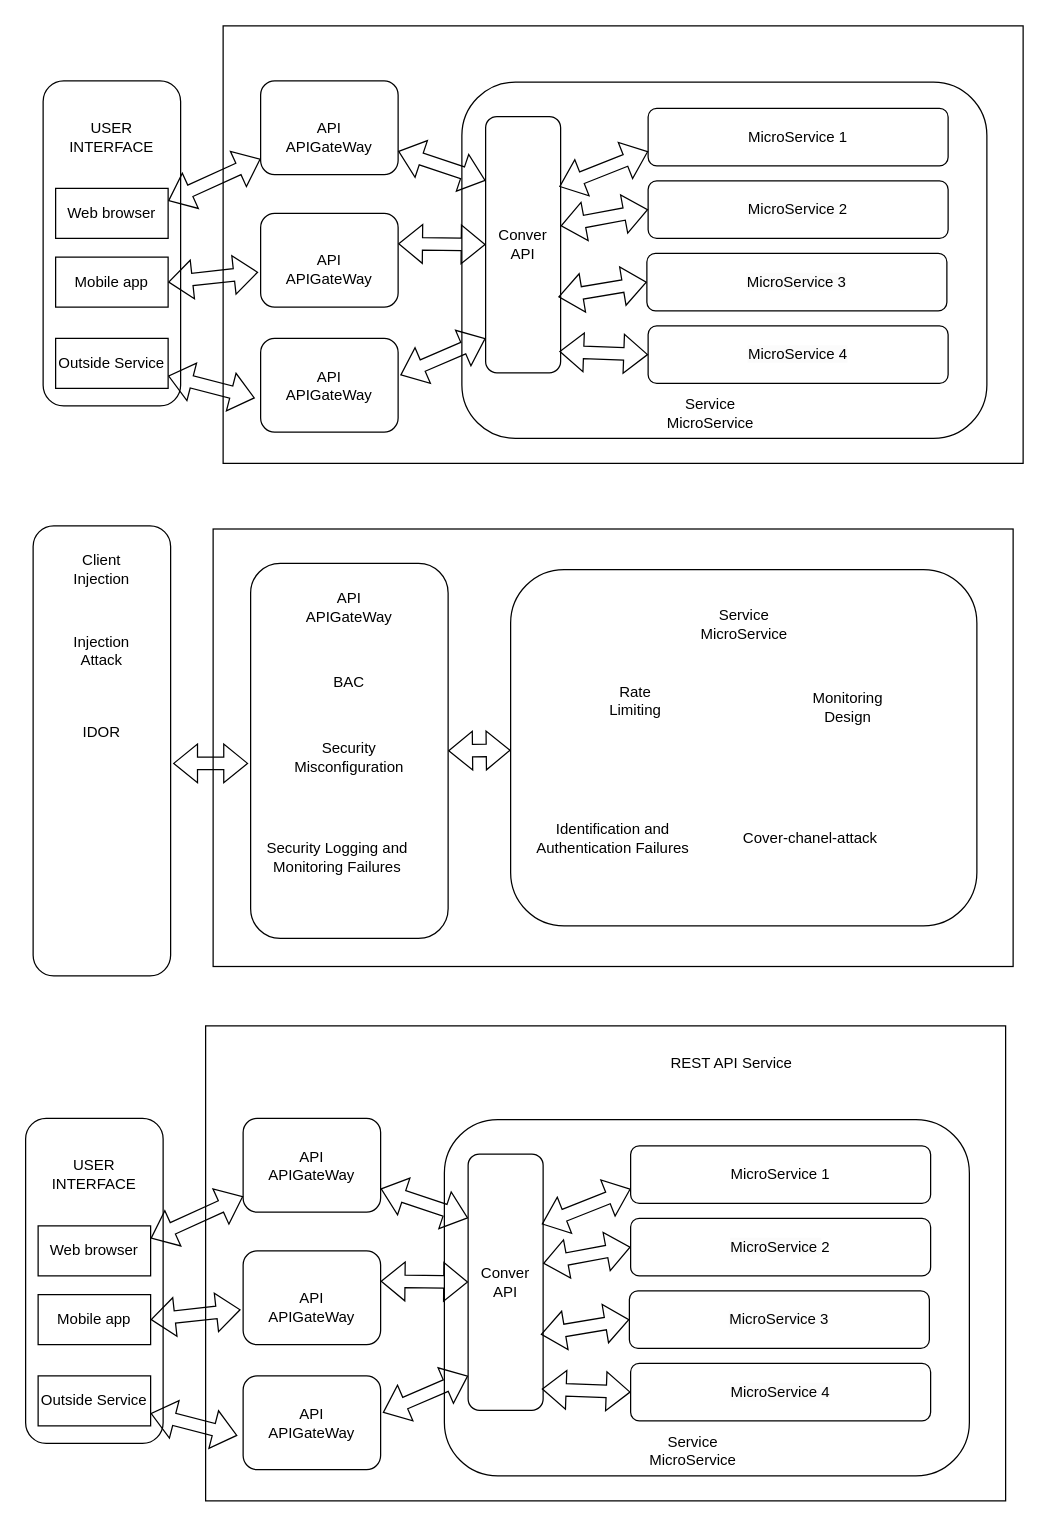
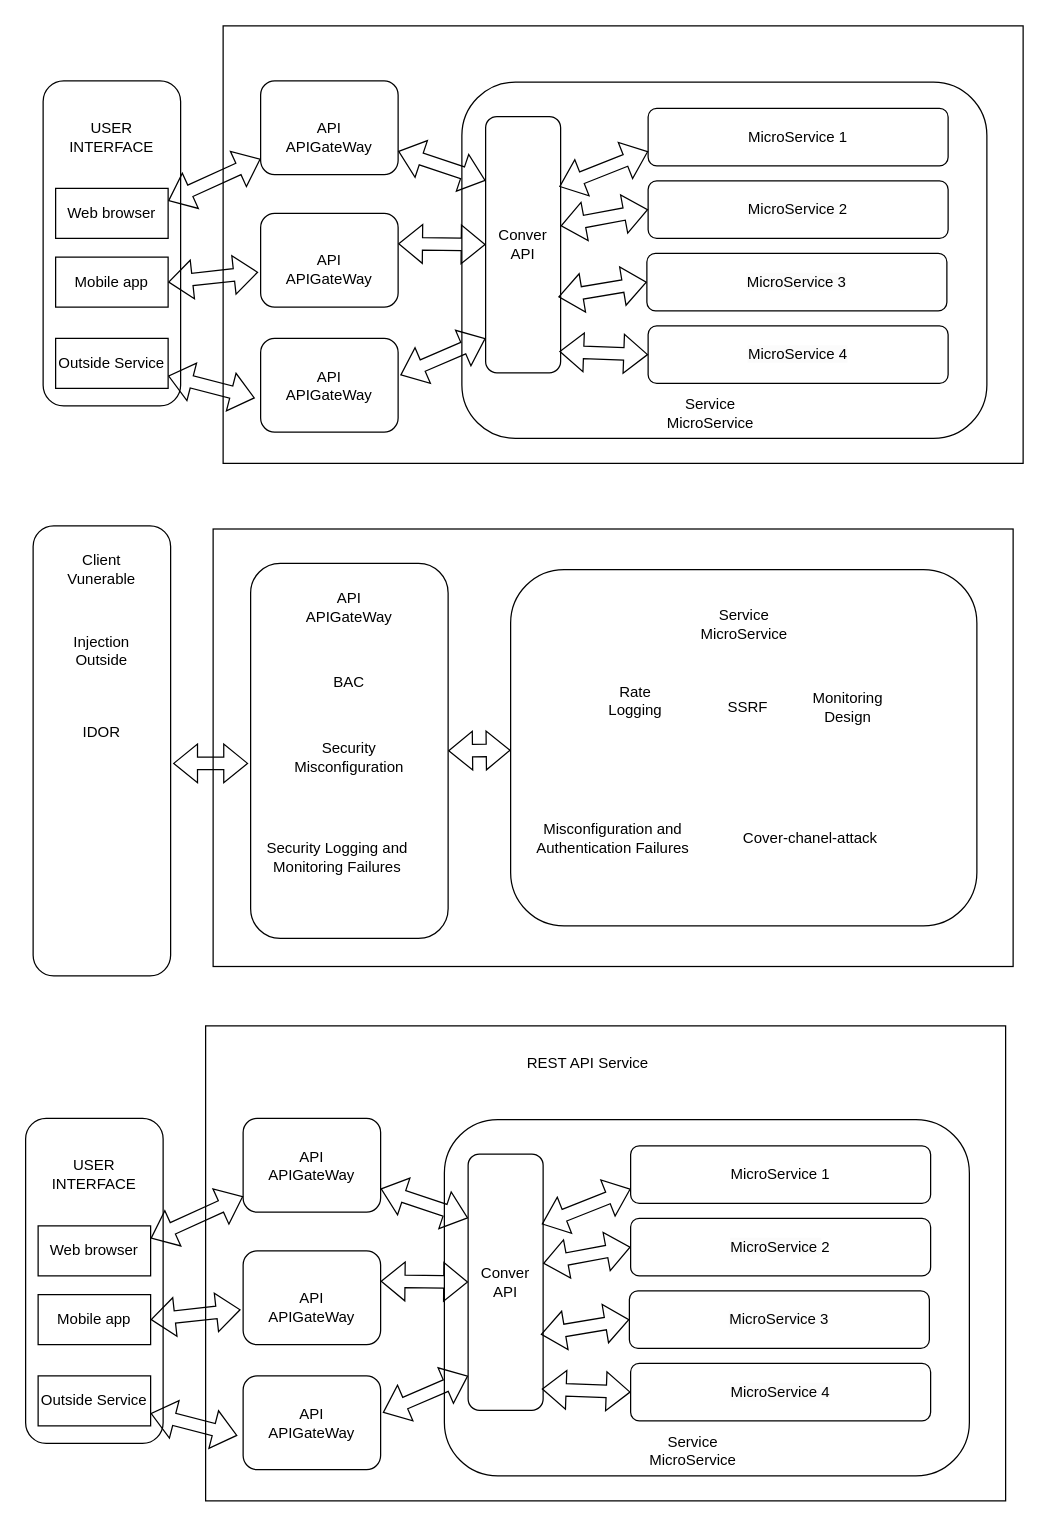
(102, 569) -> (102, 569)
(102, 651) -> (102, 651)
(636, 701) -> (636, 701)
none -> (748, 707)
(613, 838) -> (613, 838)
(732, 1063) -> (588, 1063)
